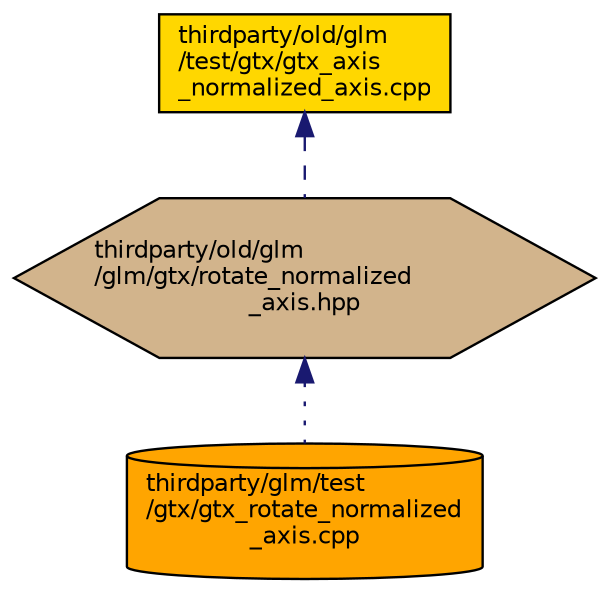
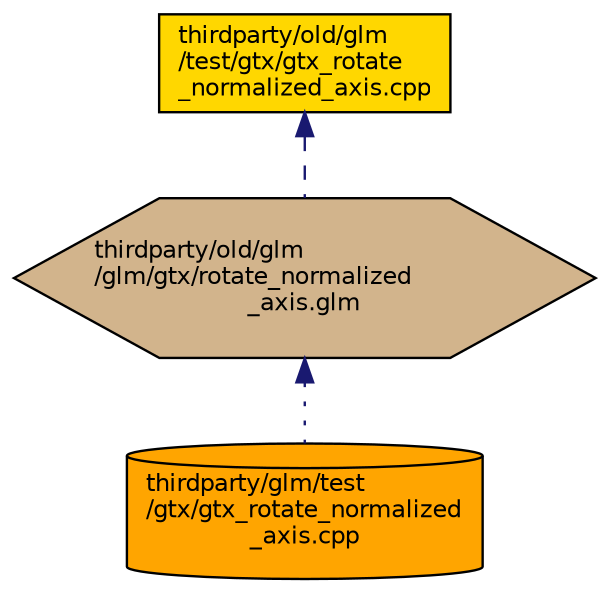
(305, 63) -> (305, 63)
(305, 278) -> (305, 278)
